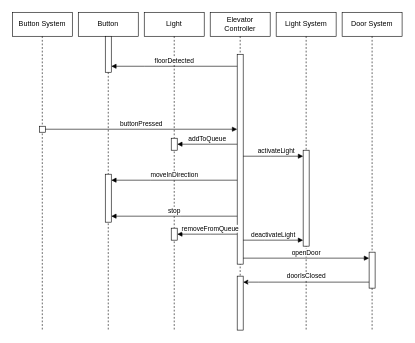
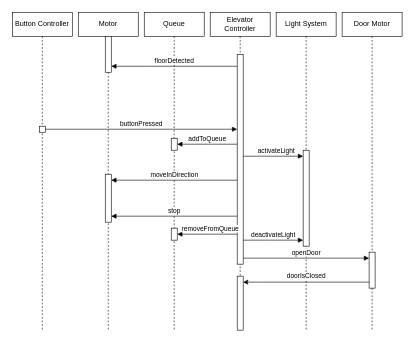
(42, 24) -> (42, 24)
(108, 24) -> (108, 24)
(174, 24) -> (174, 24)
(372, 24) -> (372, 24)
